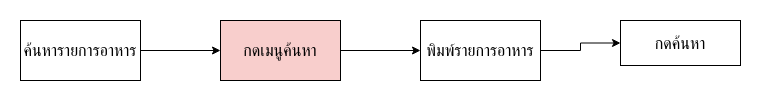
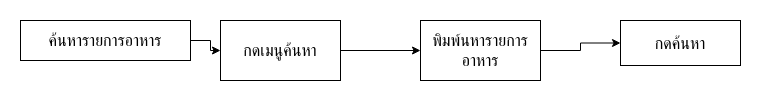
(81, 51) -> (106, 41)
(281, 51) -> (281, 51)
(481, 51) -> (481, 51)
